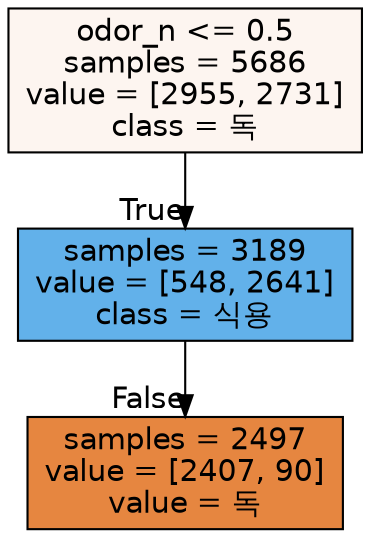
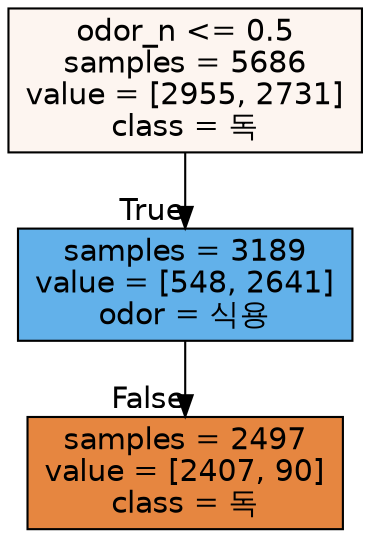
(185, 285) -> (185, 285)
(185, 473) -> (185, 473)
